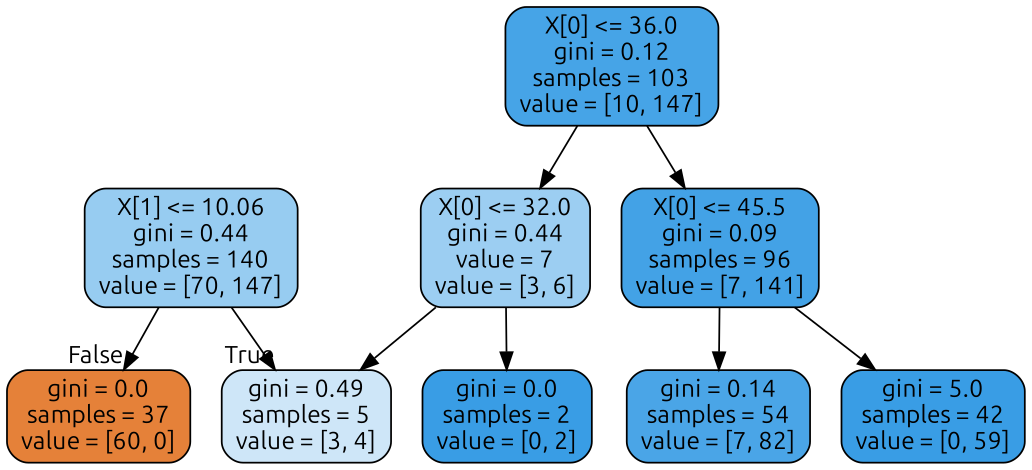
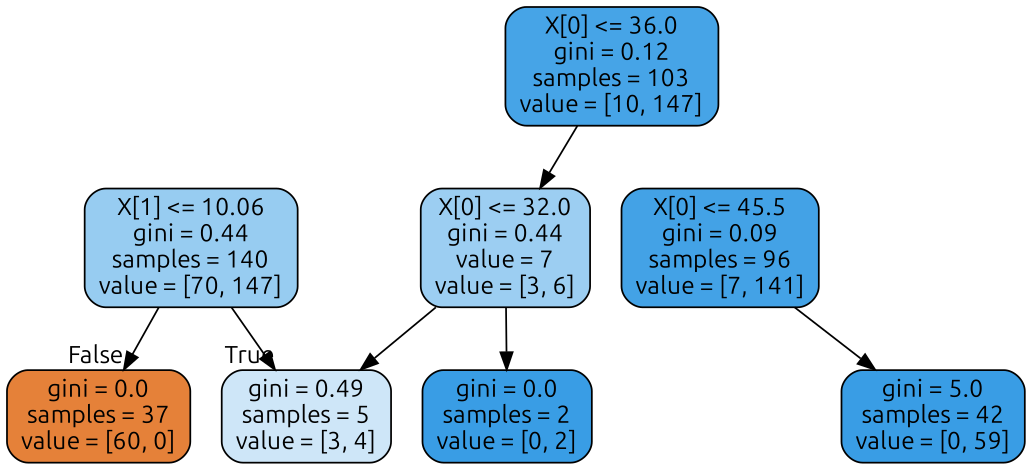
(661, 149) -> none
(718, 416) -> none
